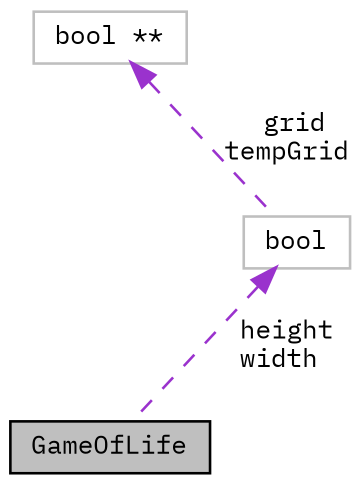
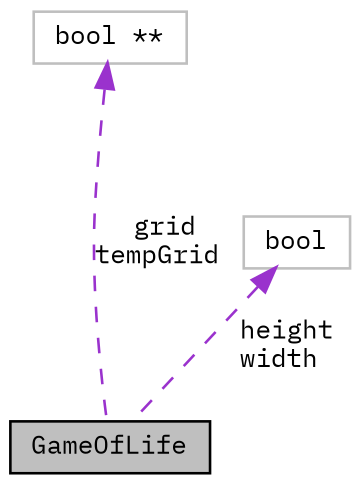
(212, 149) -> (94, 256)
